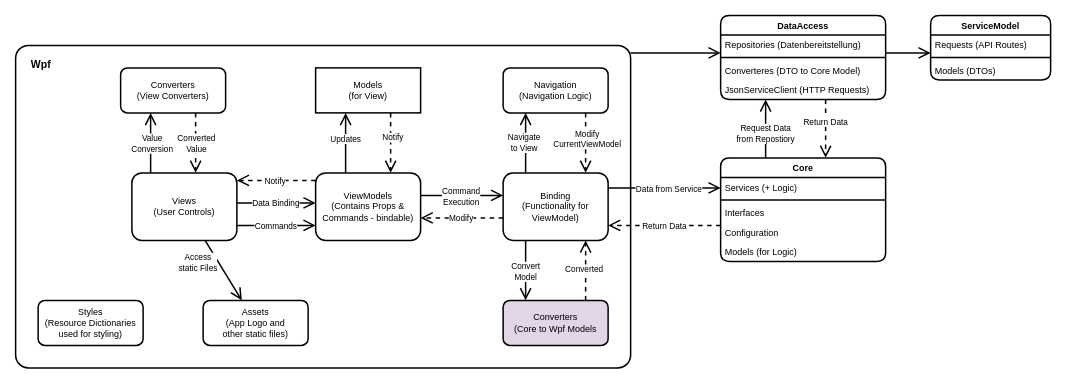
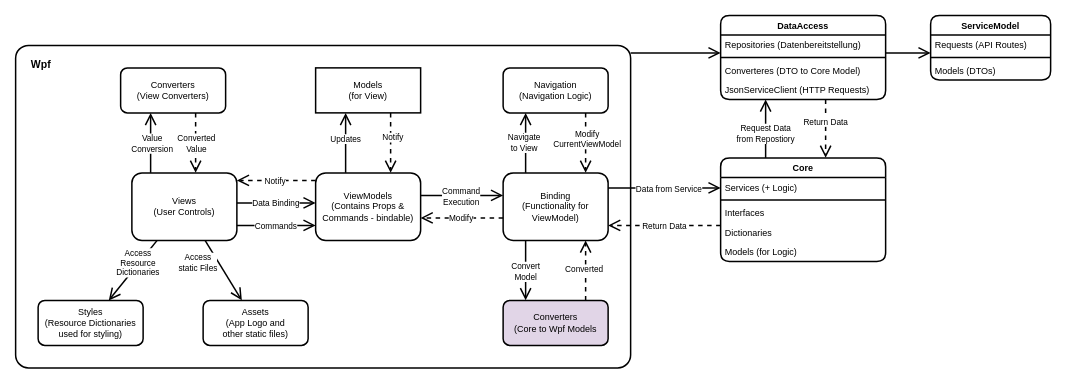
(755, 233) -> (751, 233)
none -> (134, 269)
